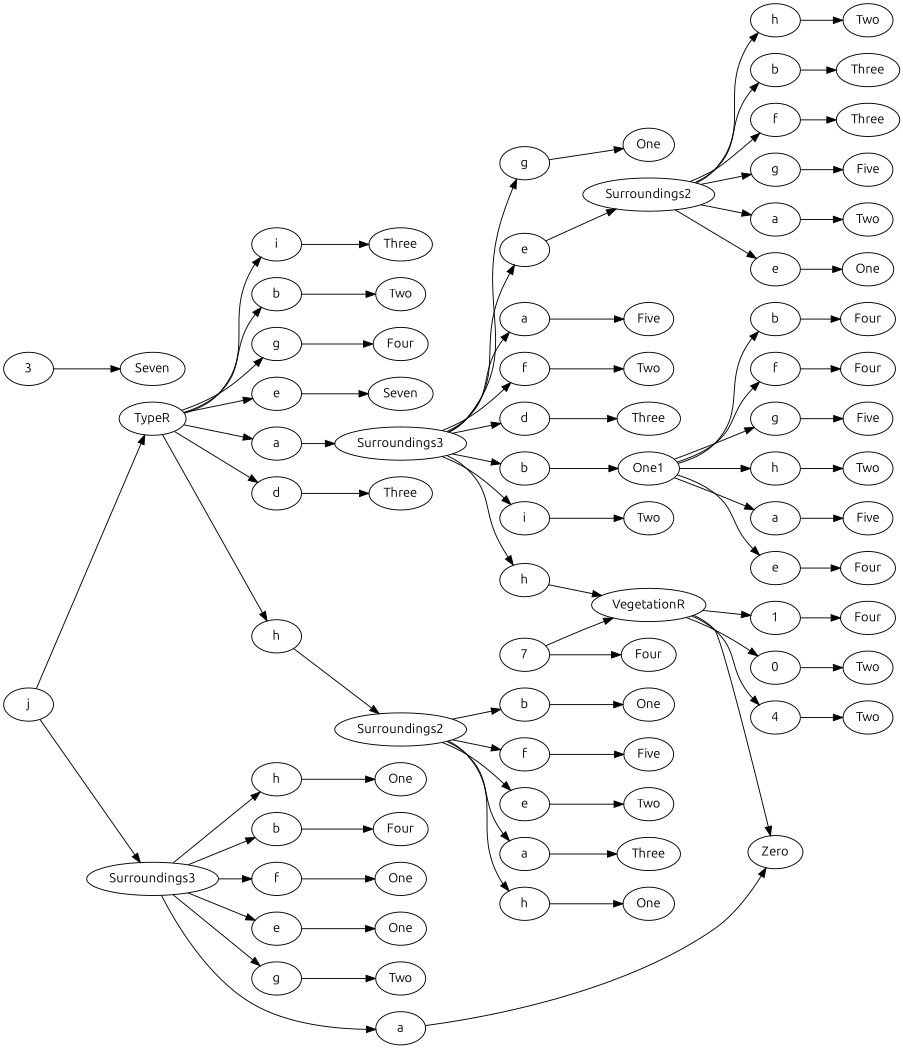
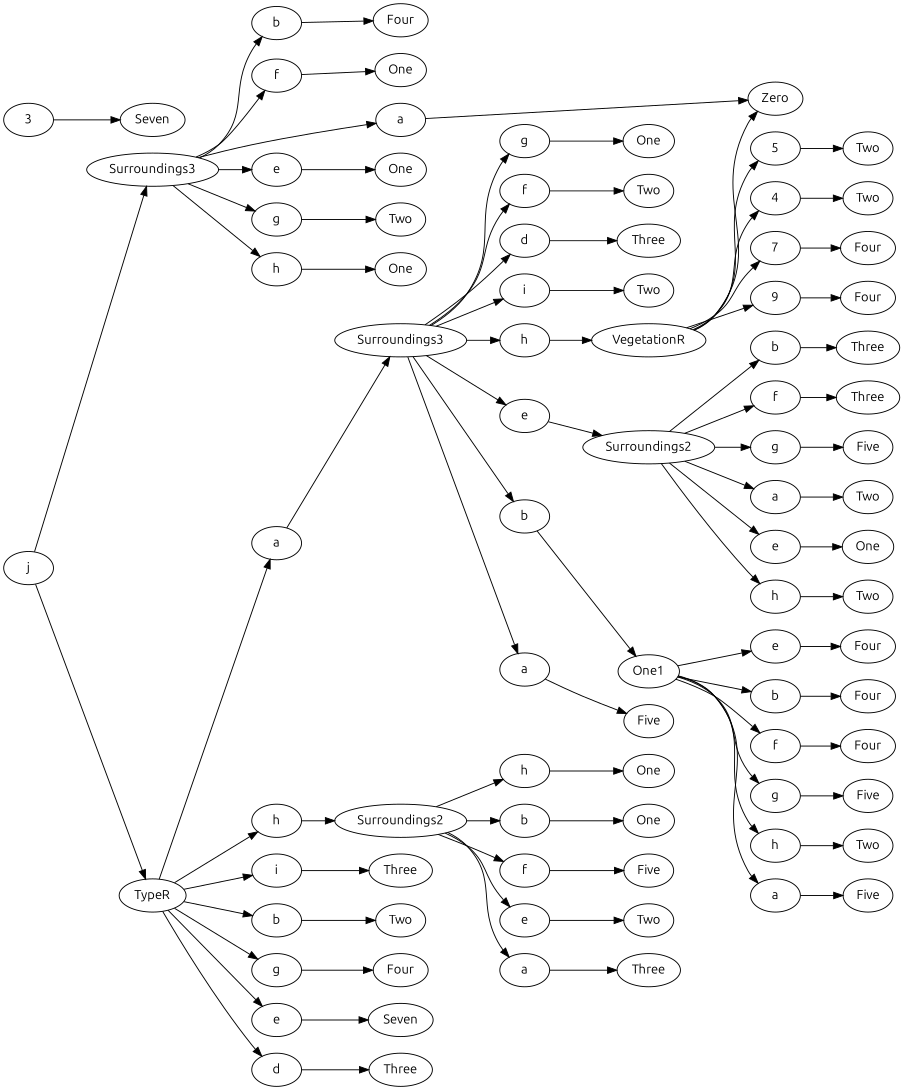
(775, 618) -> (775, 298)
(575, 633) -> (737, 287)
(775, 668) -> (775, 148)
